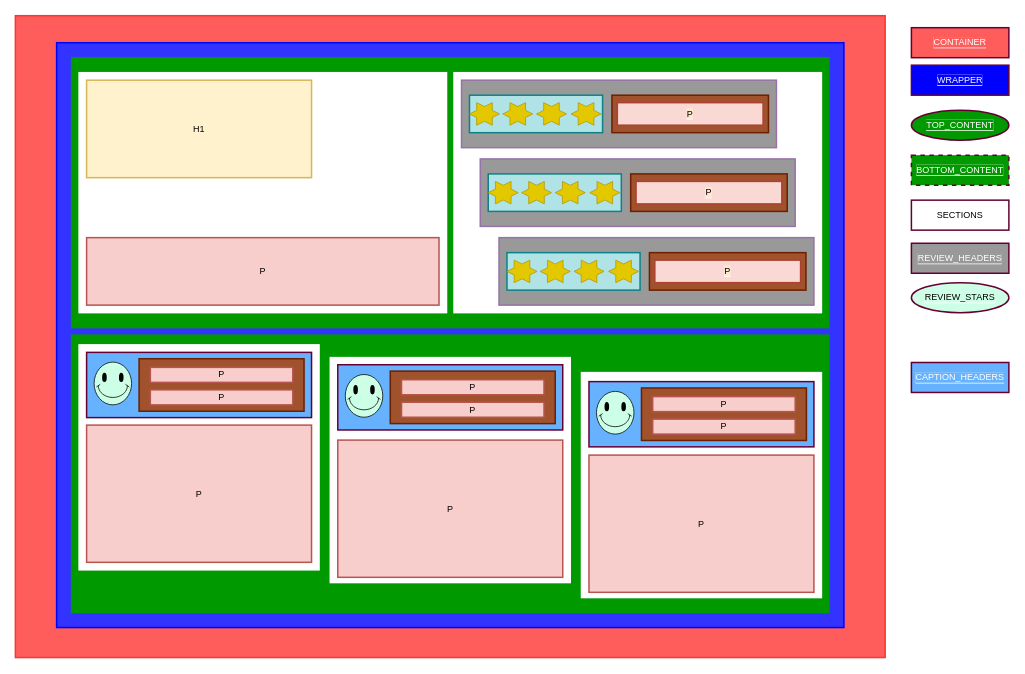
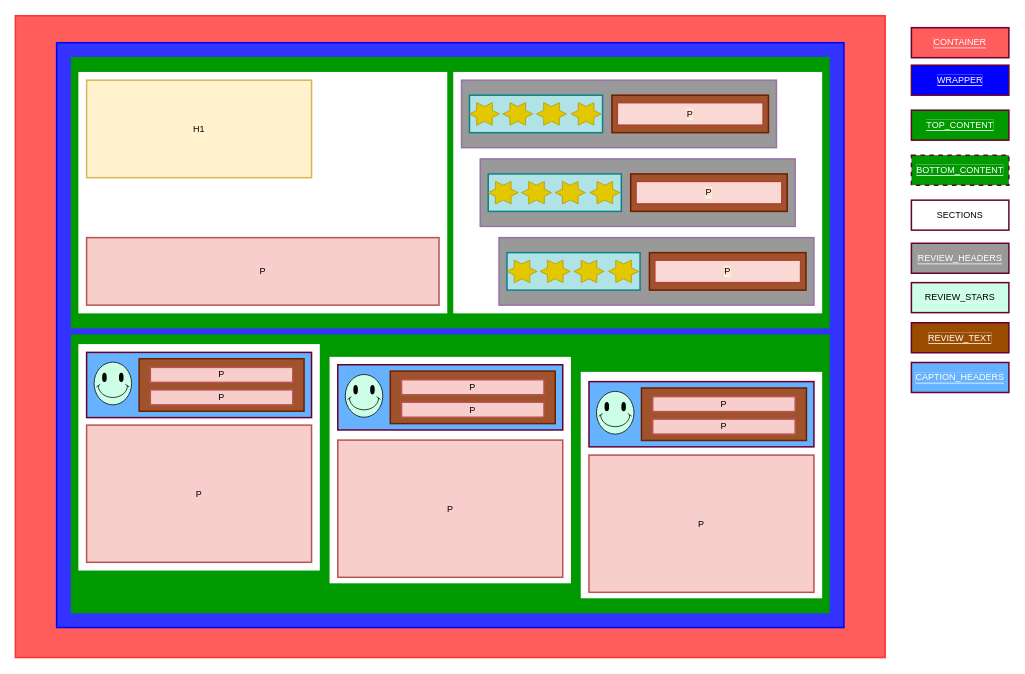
(960, 125) -> (960, 125)
(960, 297) -> (960, 297)
none -> (960, 338)
